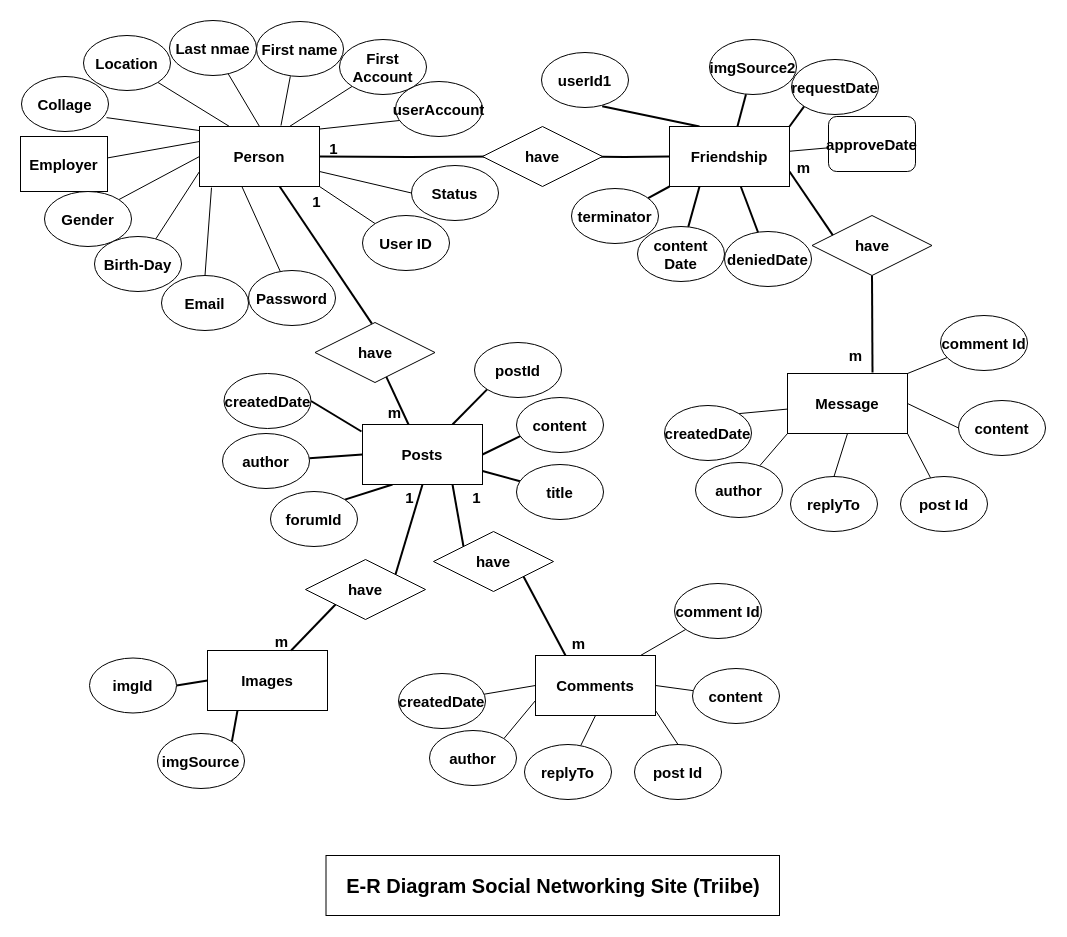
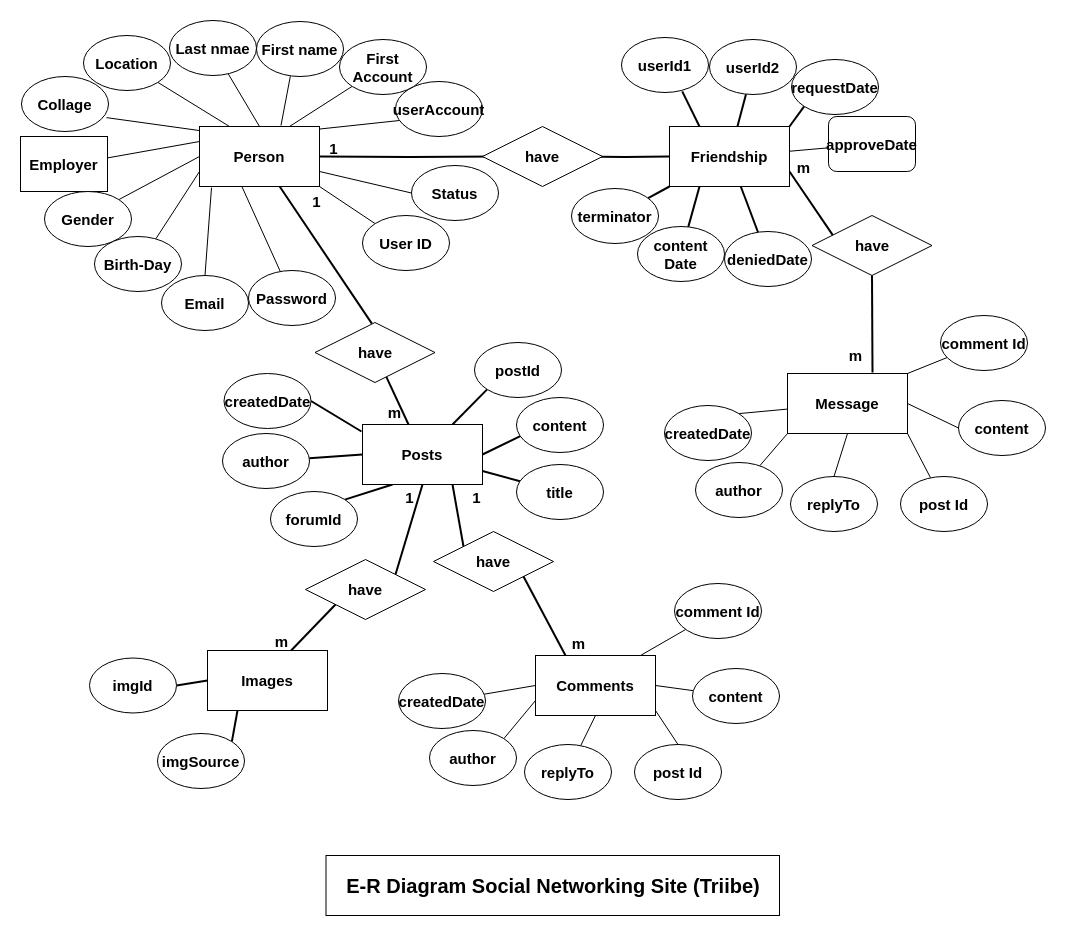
(753, 68) -> (753, 68)
(585, 80) -> (665, 65)
